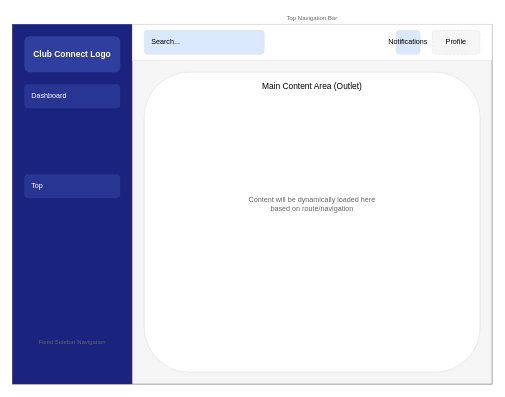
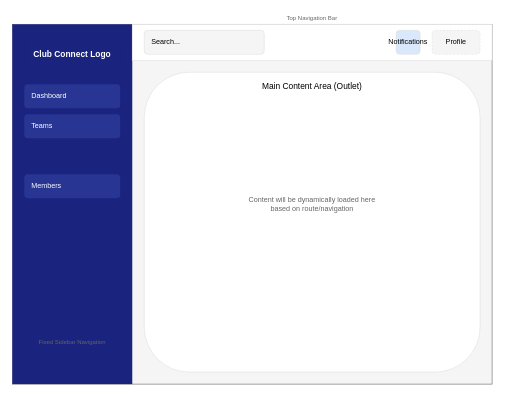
(204, 42) -> (204, 42)
(72, 54) -> (72, 54)
none -> (72, 126)
(38, 186) -> (46, 186)
